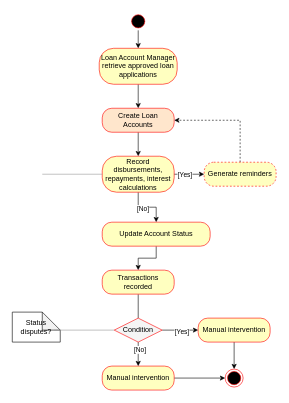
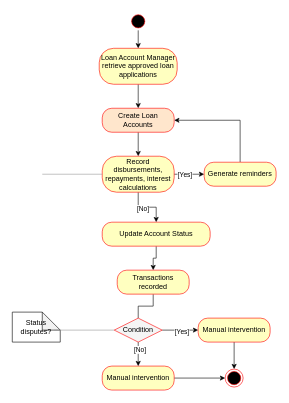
(230, 120) -> (230, 120)
(240, 174) -> (240, 174)
(138, 282) -> (153, 282)
